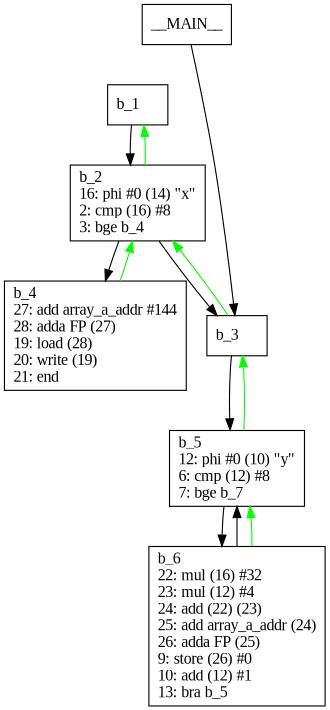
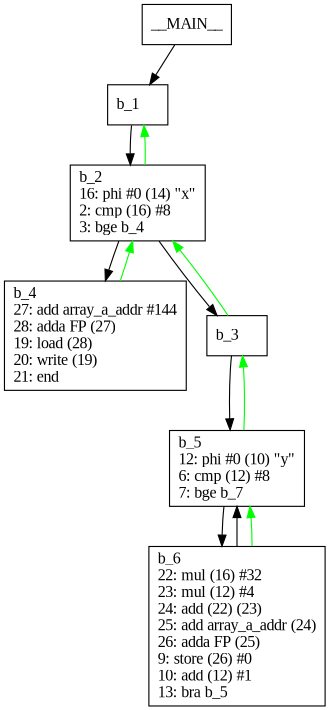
(216, 174) -> (165, 60)
